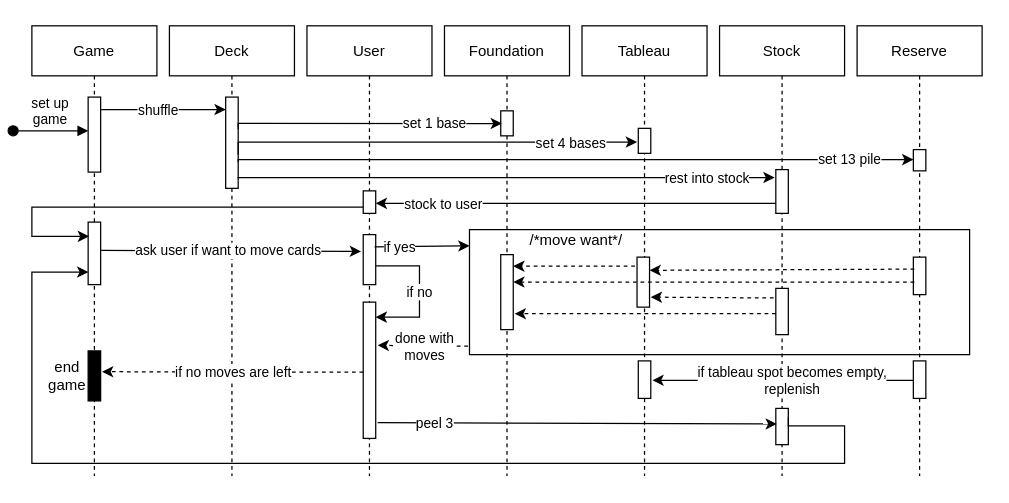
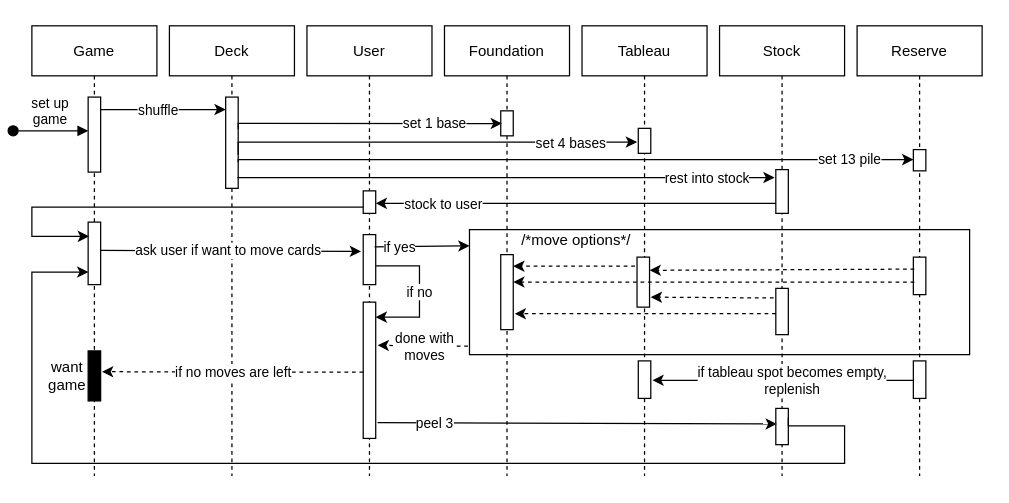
(576, 241) -> (576, 241)
(68, 376) -> (68, 376)
